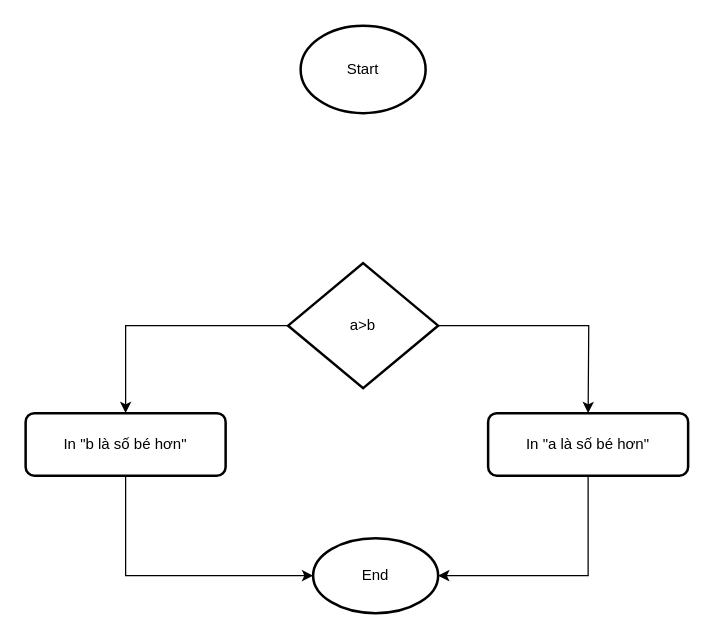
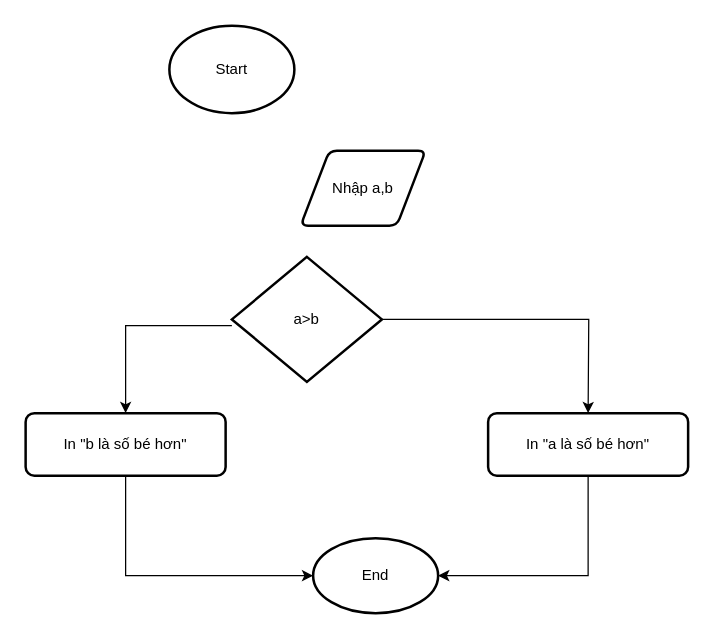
(363, 69) -> (232, 69)
none -> (363, 188)
(363, 326) -> (307, 319)
